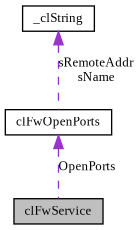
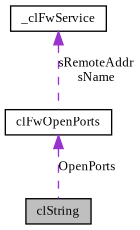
(58, 19) -> (58, 19)
(58, 211) -> (58, 211)
